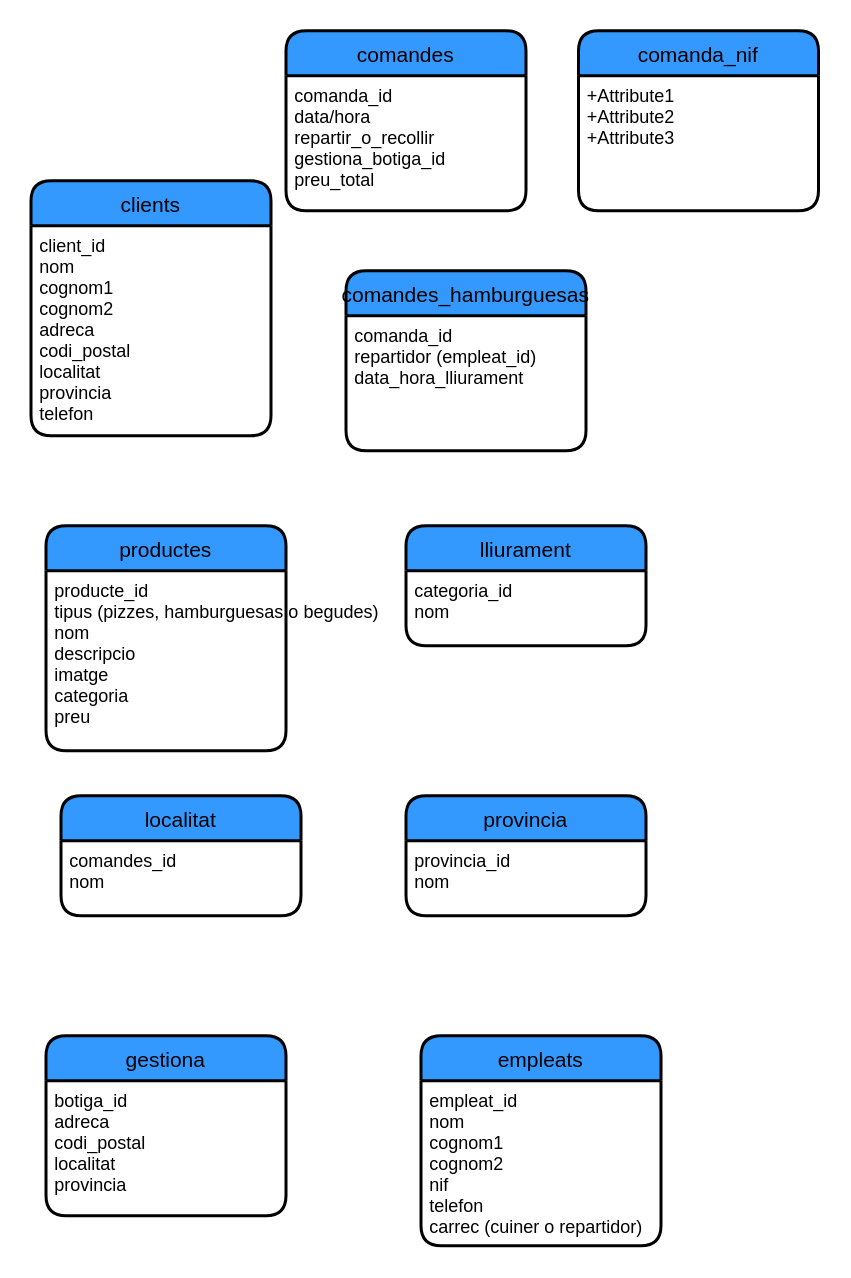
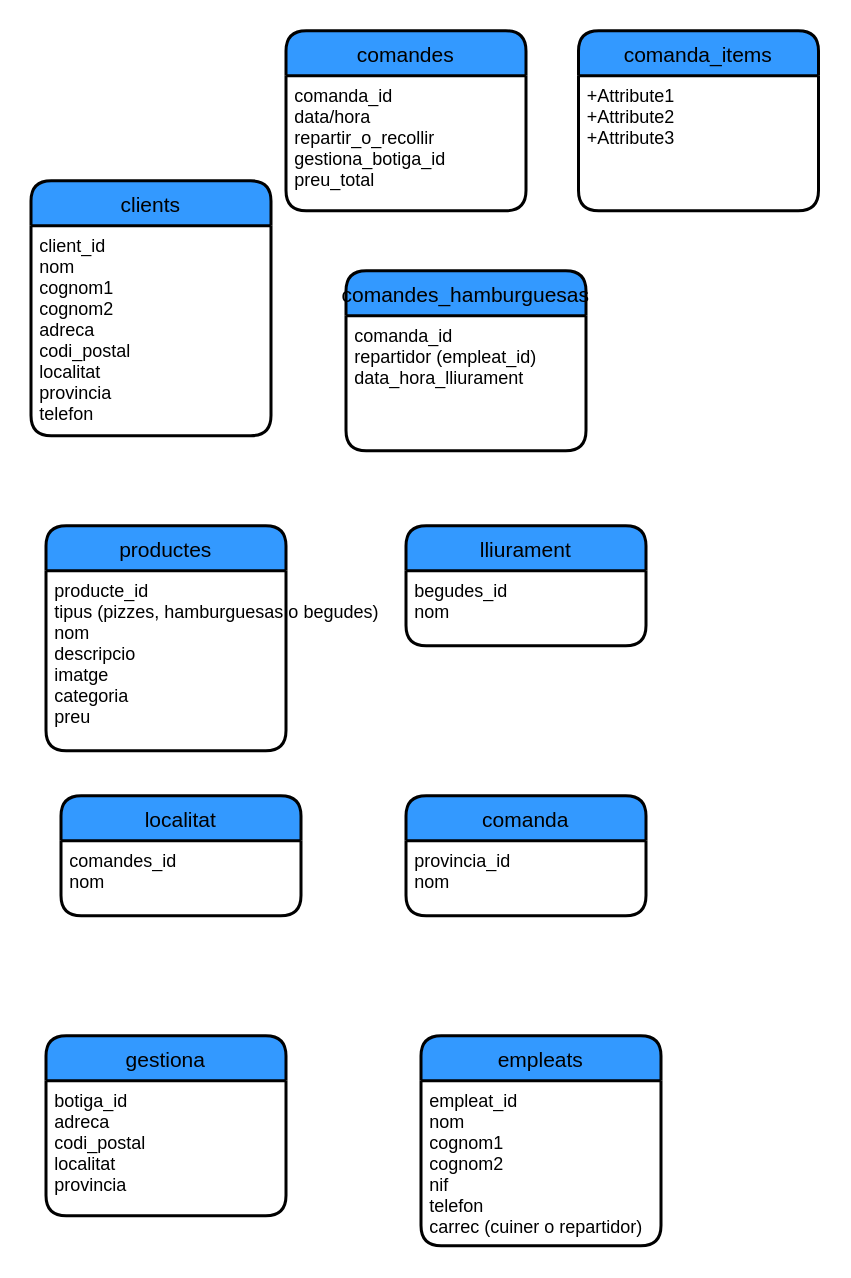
(698, 55) -> (698, 55)
(470, 591) -> (462, 591)
(525, 820) -> (525, 820)
